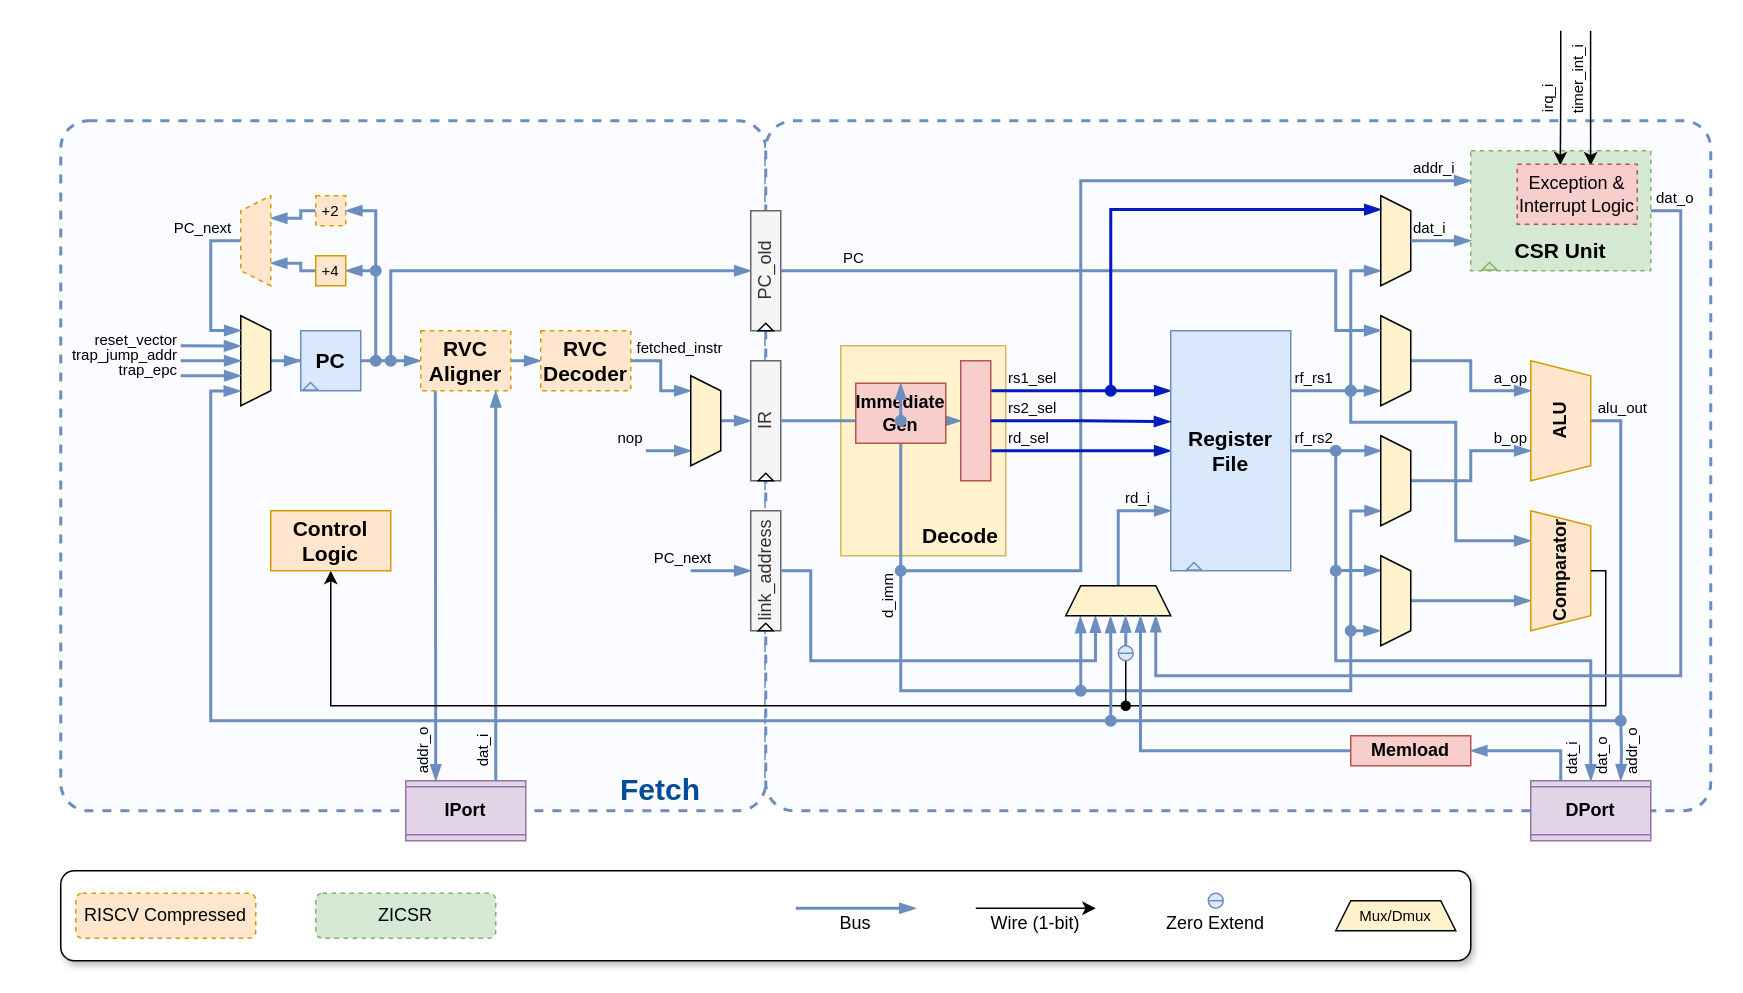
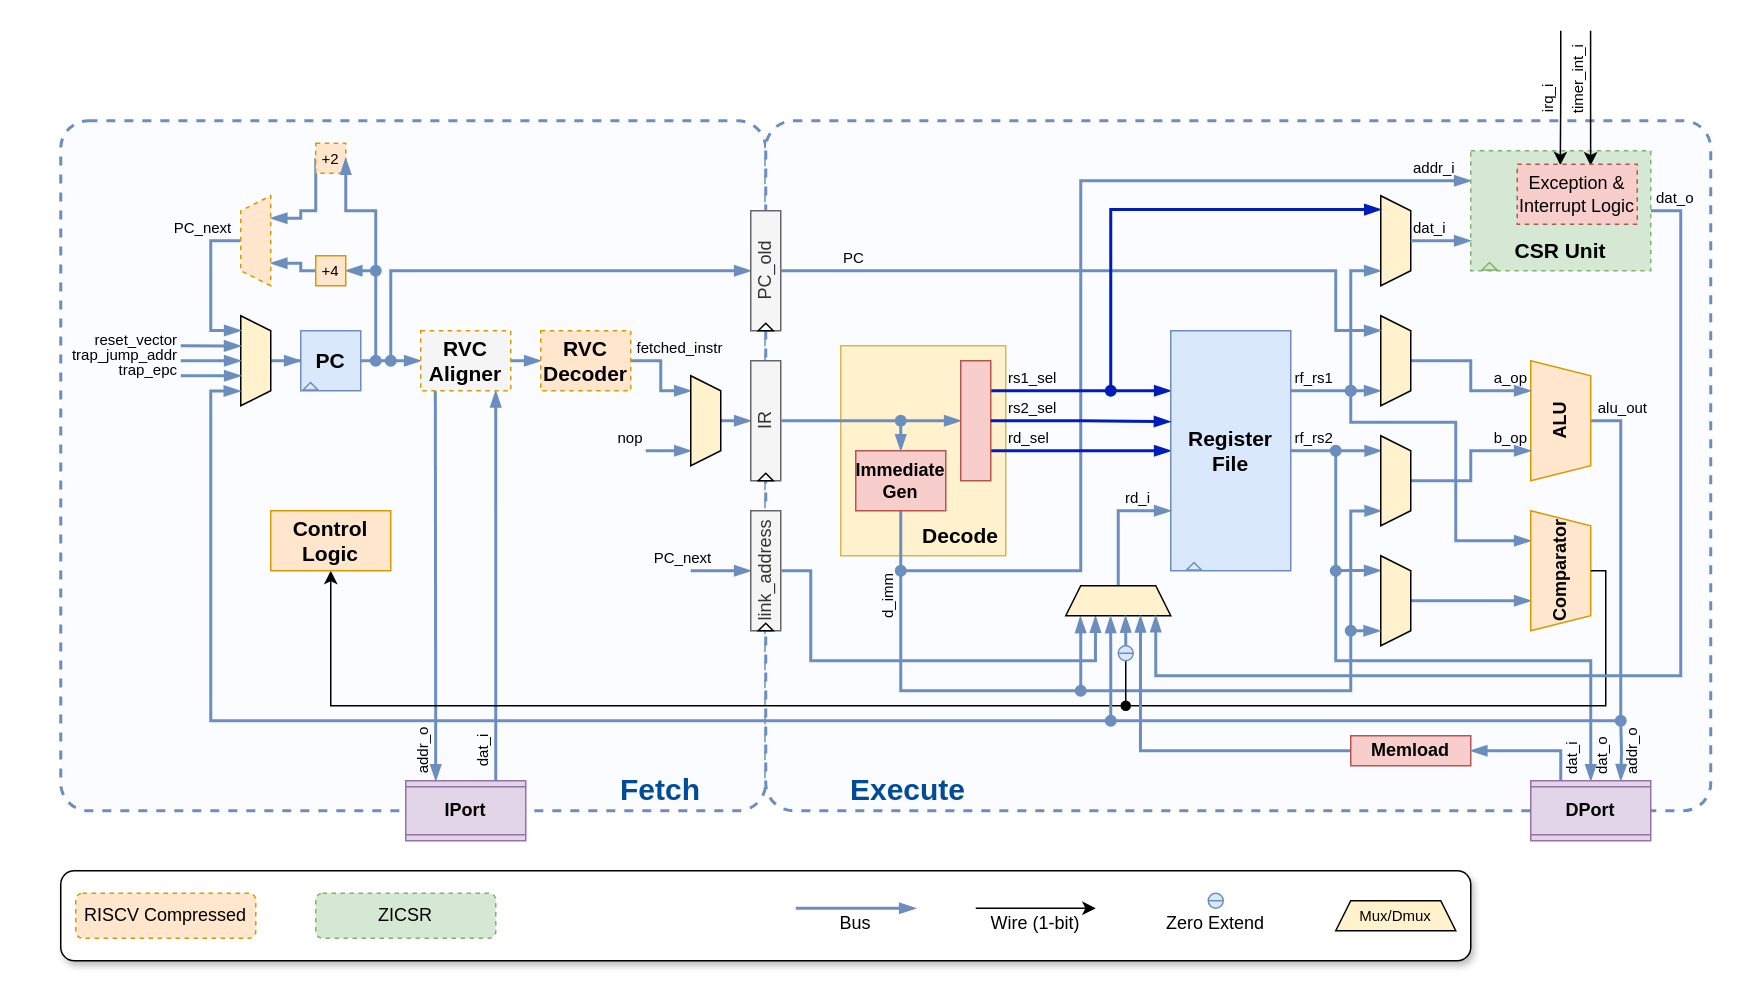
(331, 211) -> (331, 158)
(466, 361) -> (466, 361)
(901, 413) -> (901, 481)
none -> (908, 788)
